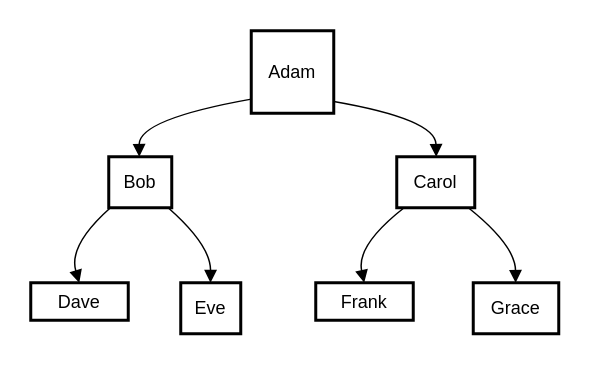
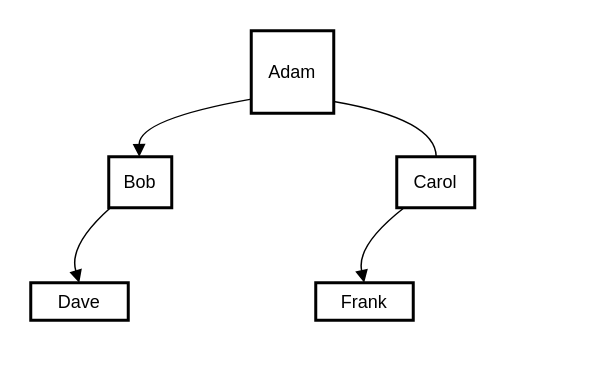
(407, 120) -> (408, 123)
(195, 235) -> none
(498, 235) -> none
(211, 308) -> none
(516, 308) -> none
